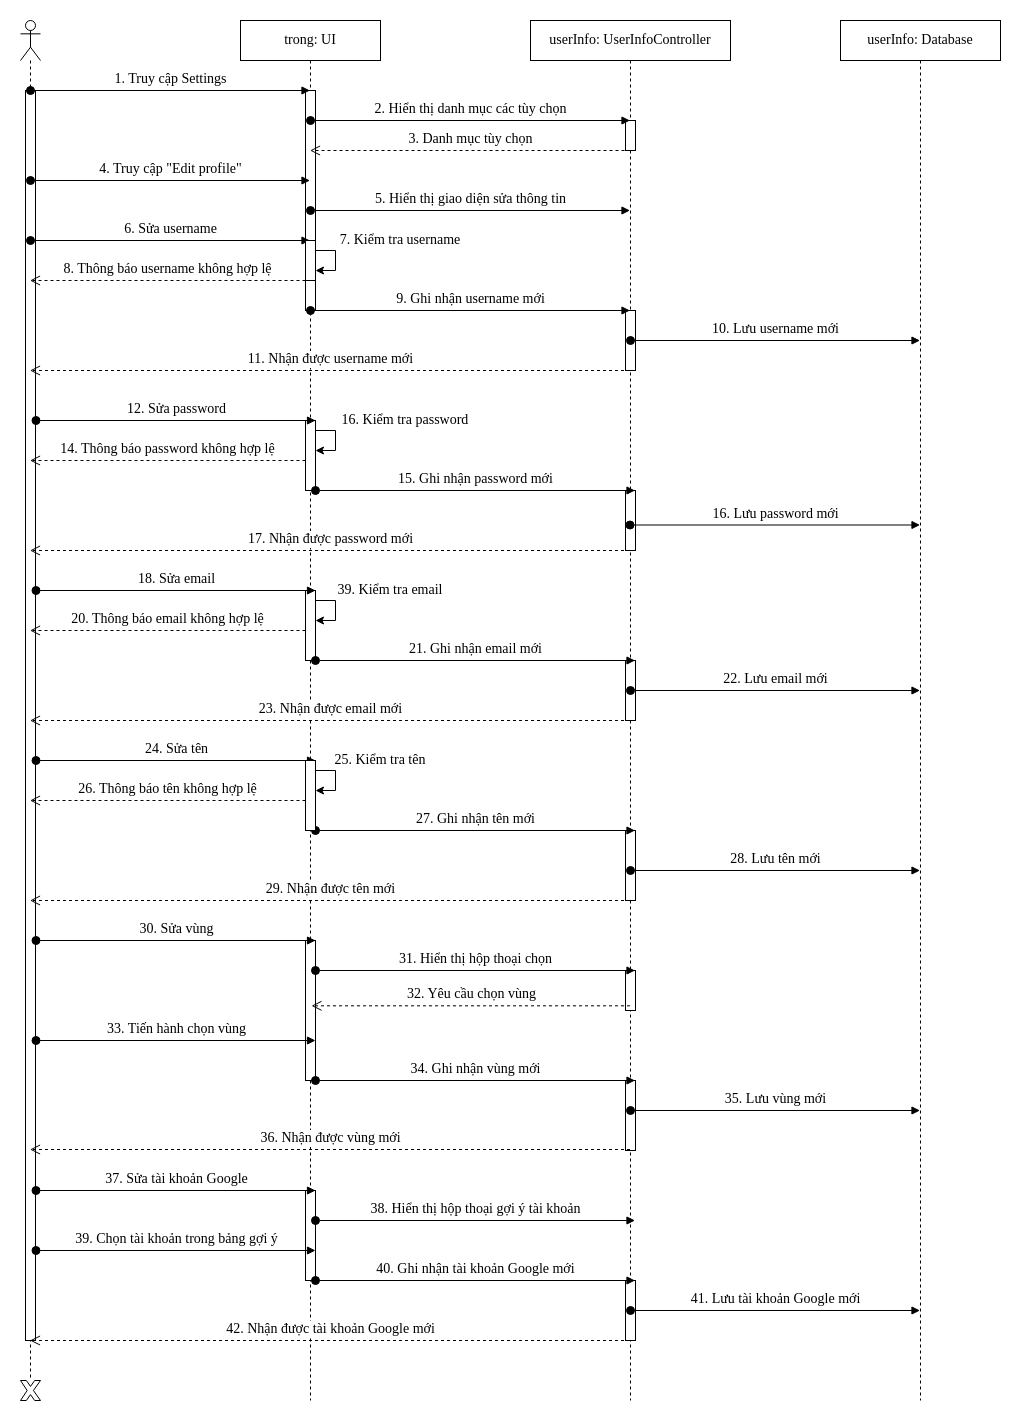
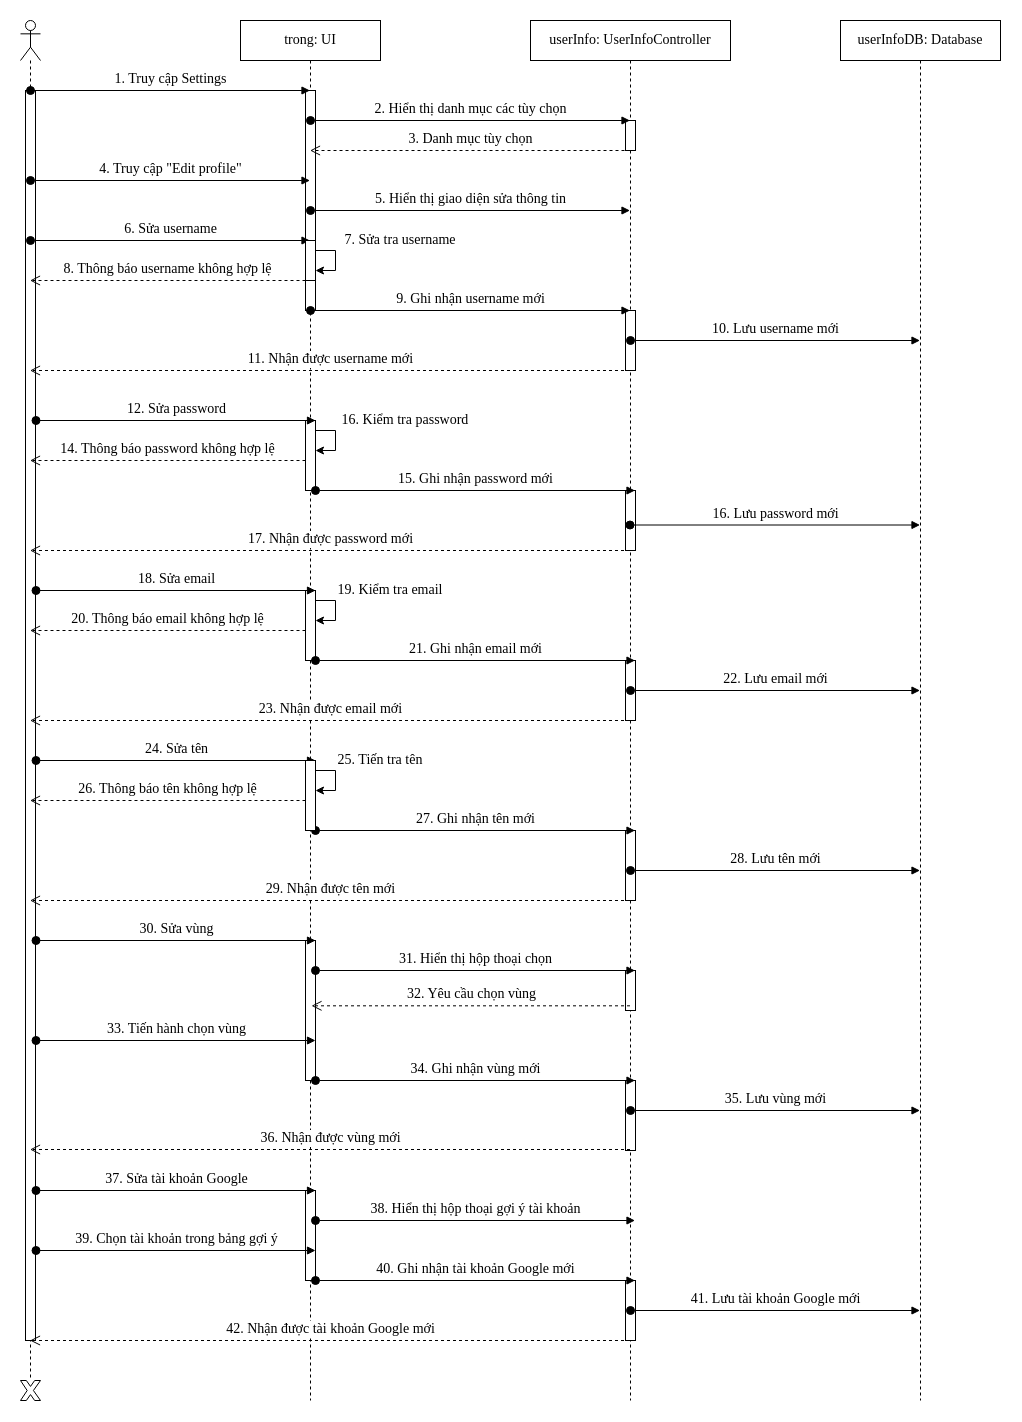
(921, 41) -> (921, 41)
(401, 241) -> (401, 241)
(391, 591) -> (391, 591)
(381, 761) -> (381, 761)
